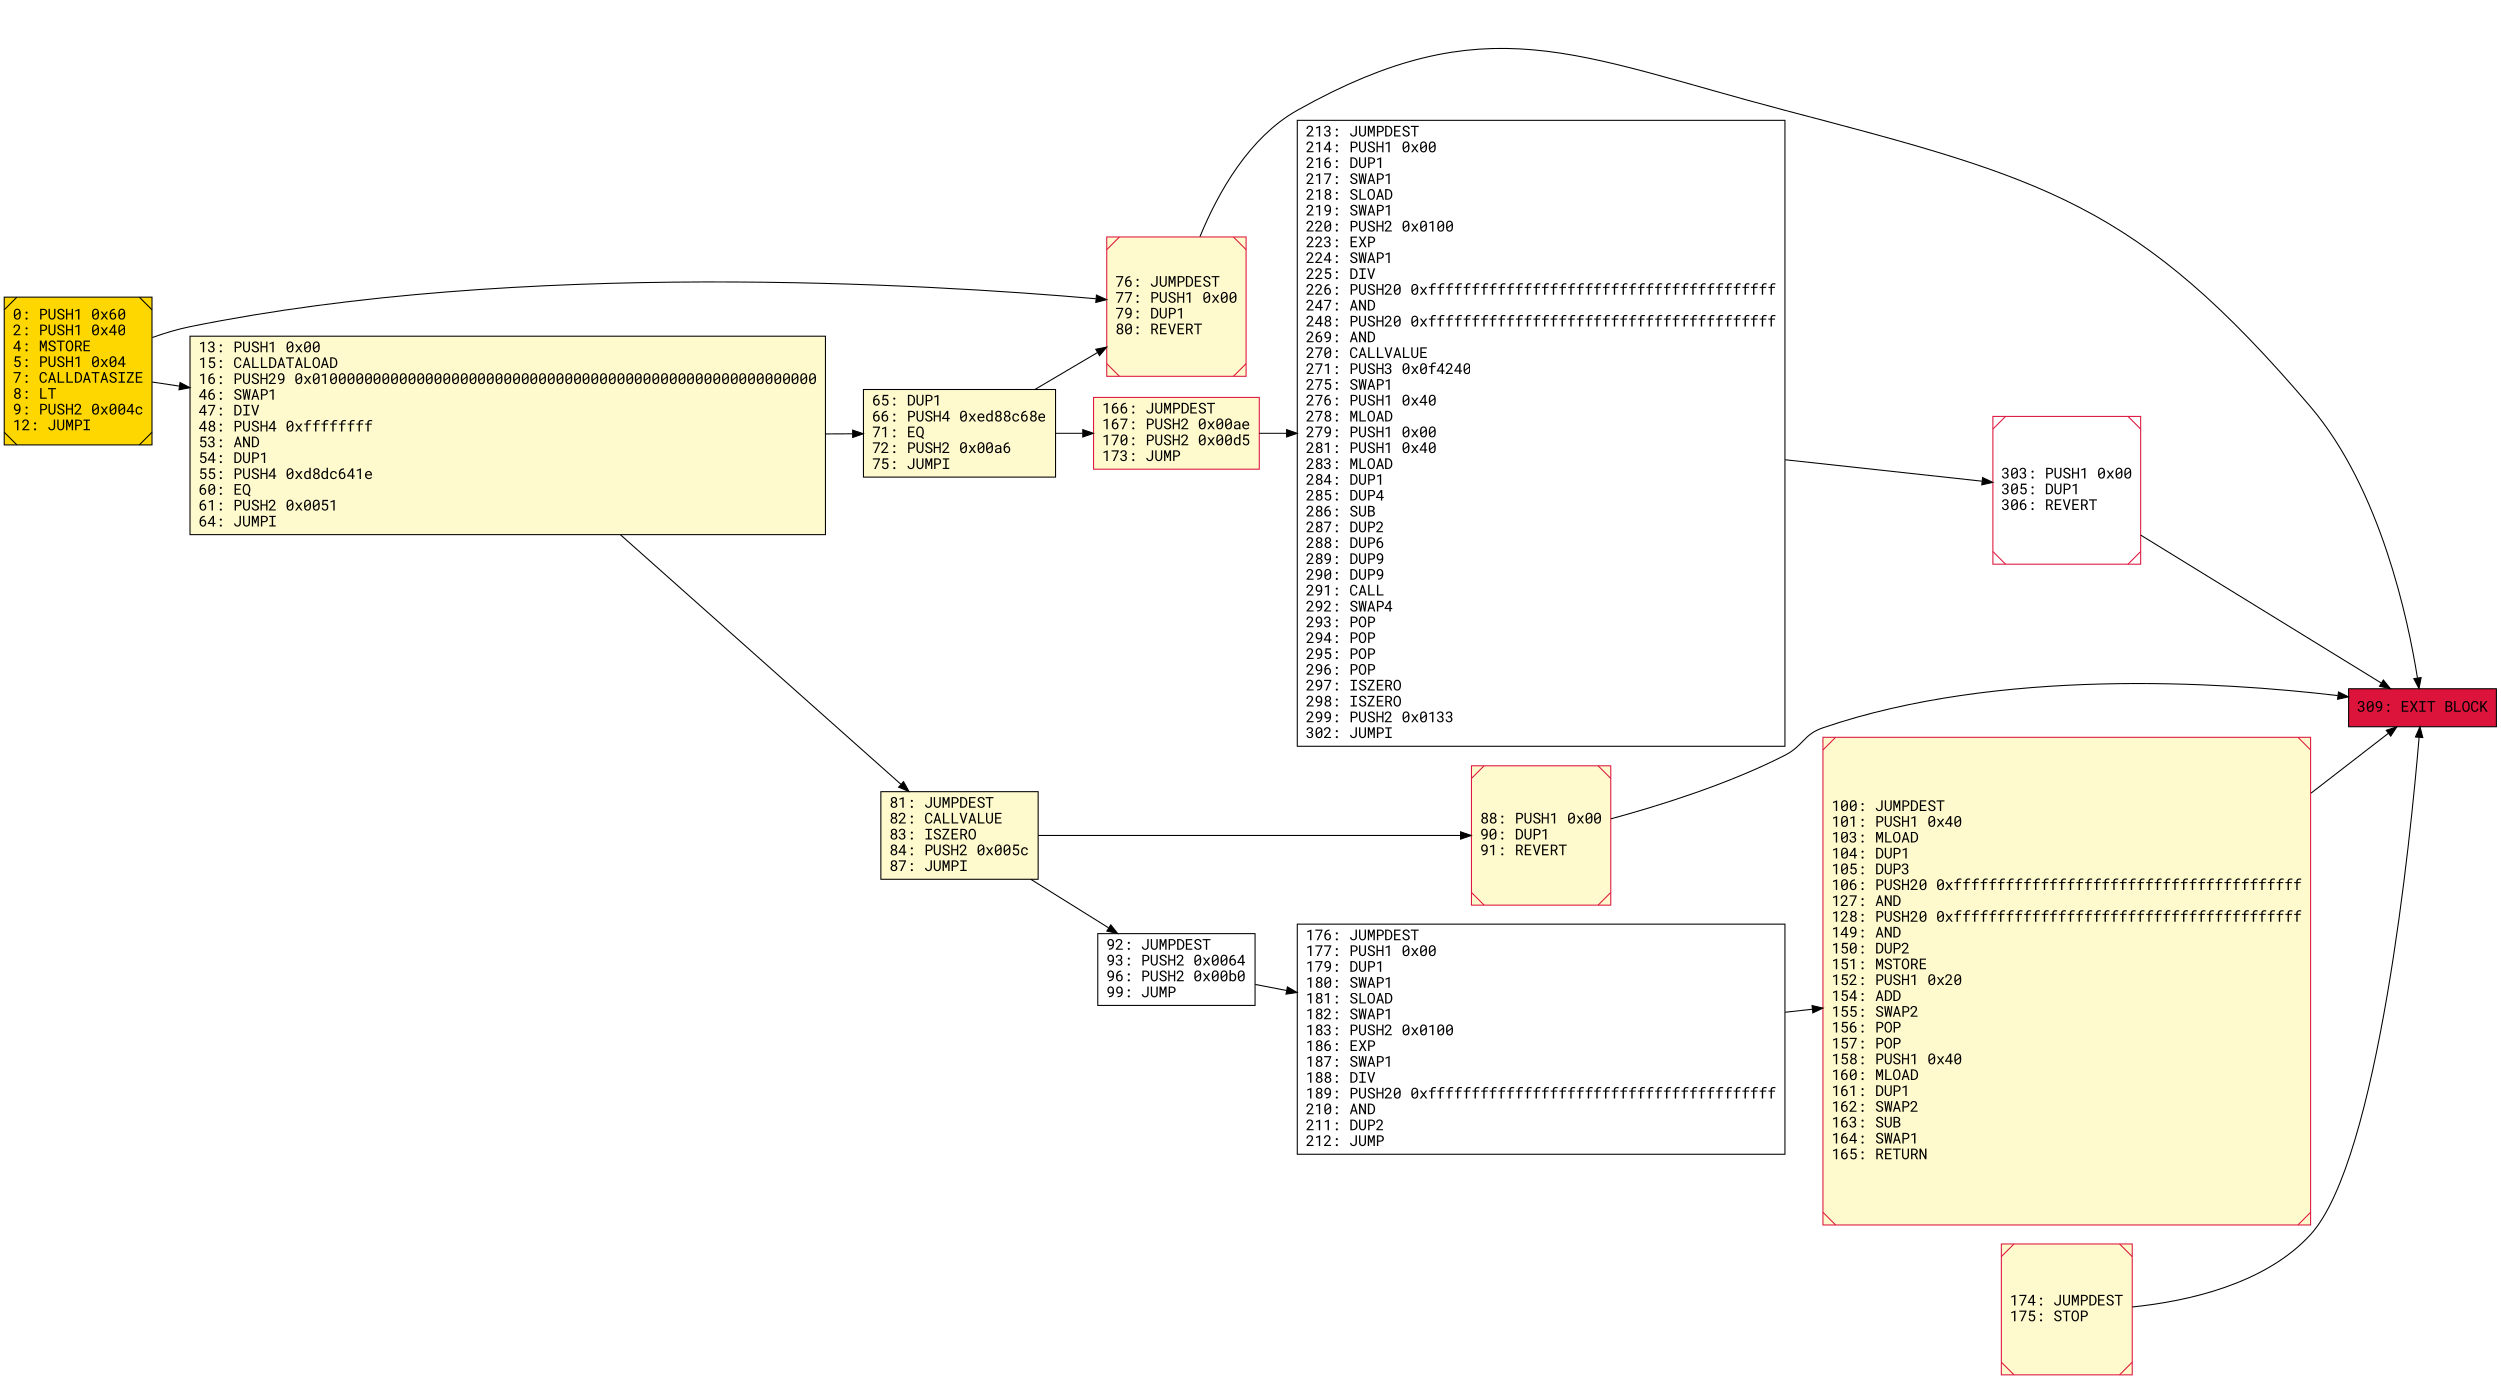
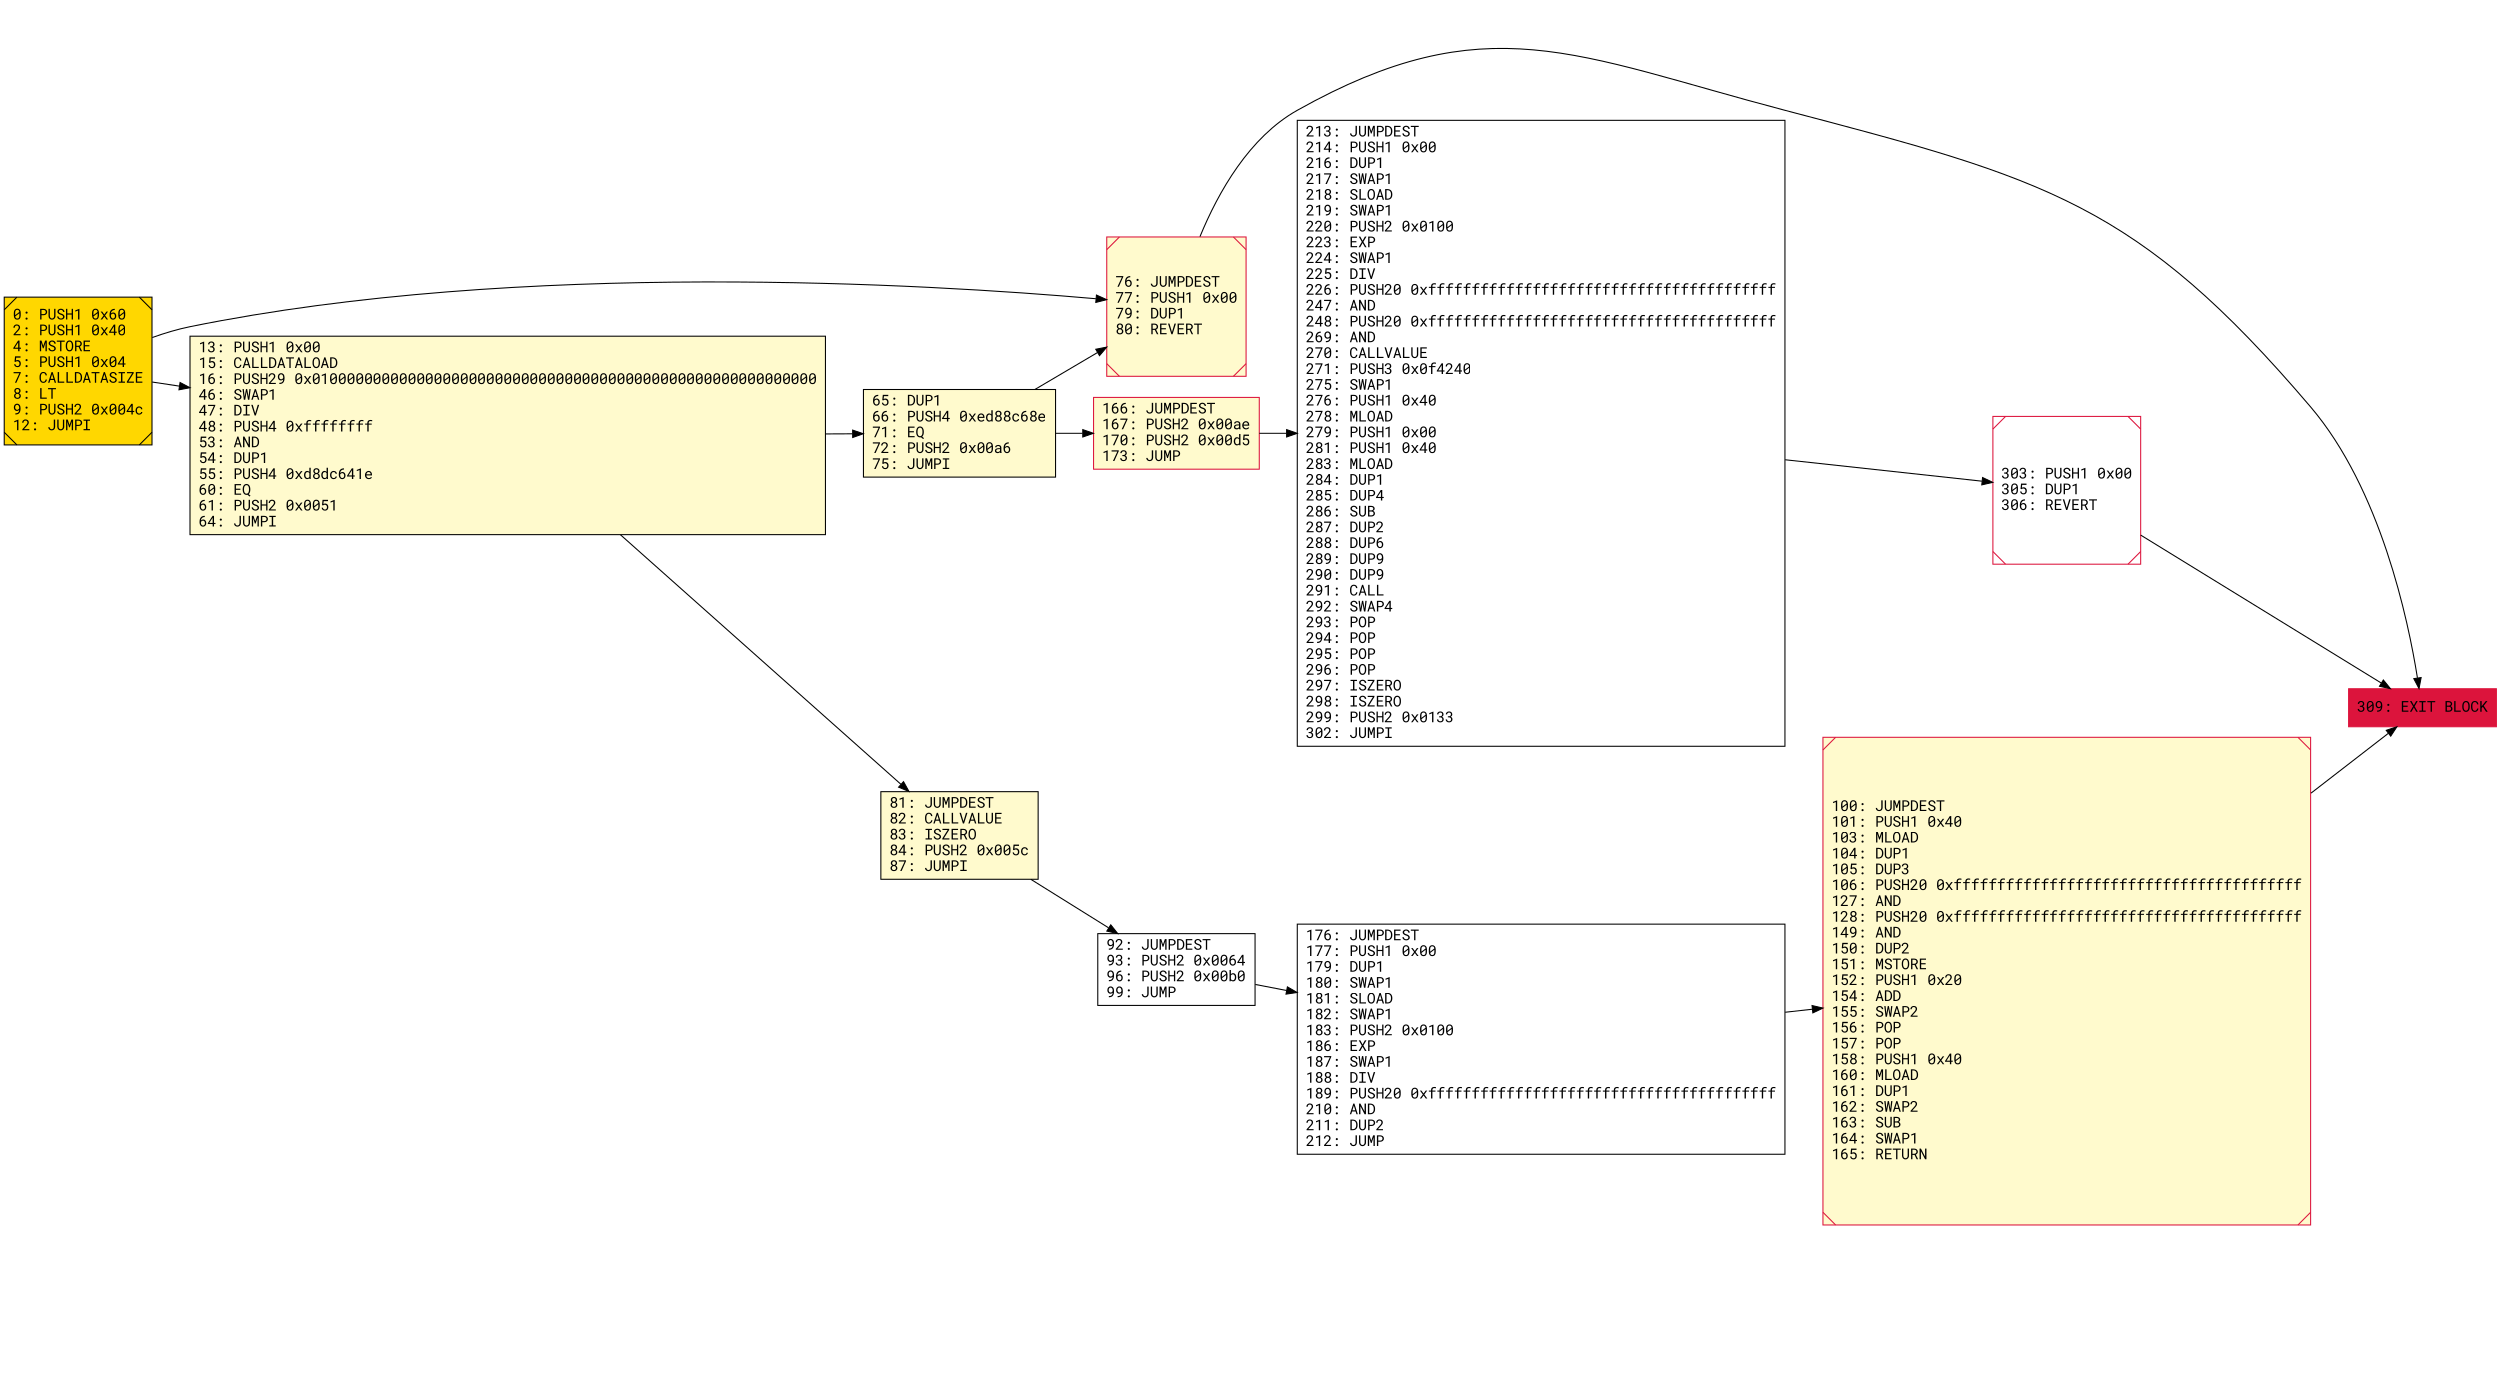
(2422, 708) -> (2422, 708)
(1541, 835) -> none
(2067, 1309) -> none
